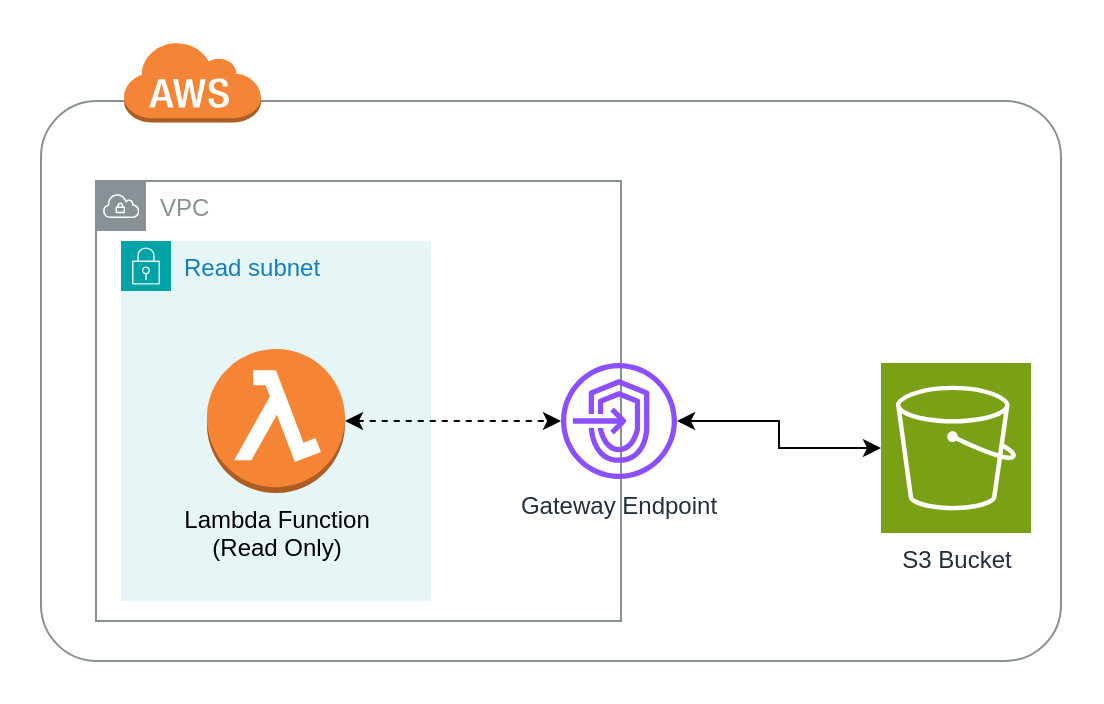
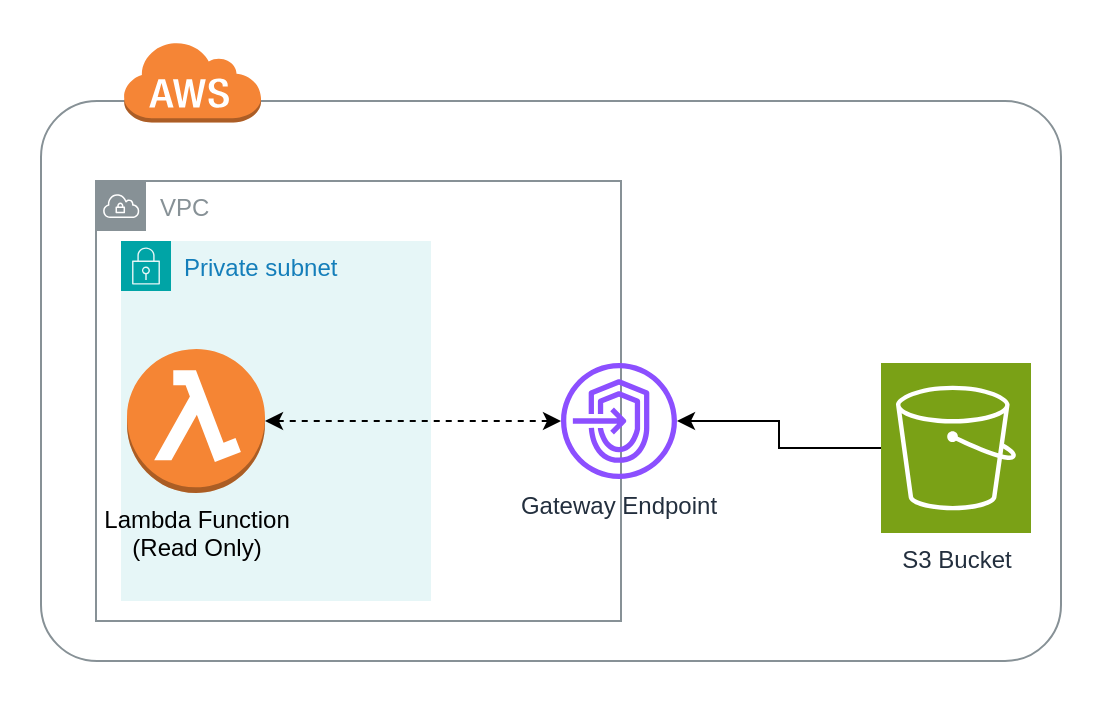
(256, 269) -> (273, 269)
(276, 421) -> (196, 421)
(866, 448) -> (872, 448)
